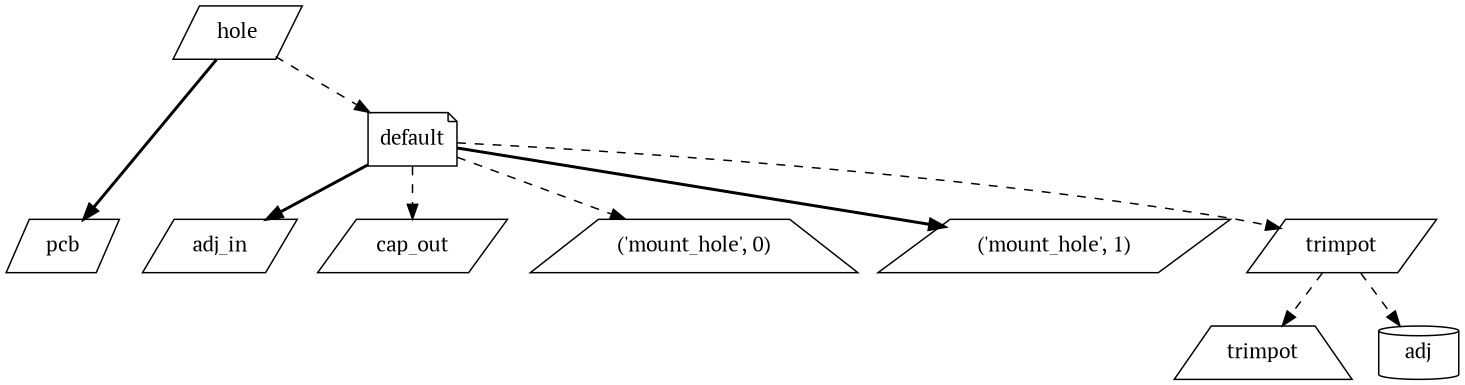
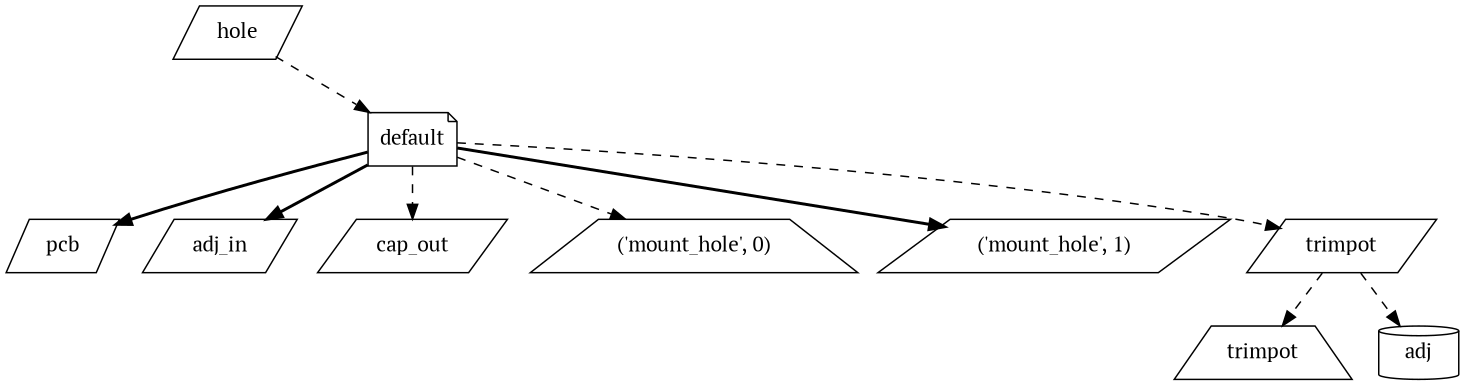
(155, 133) -> (249, 184)
